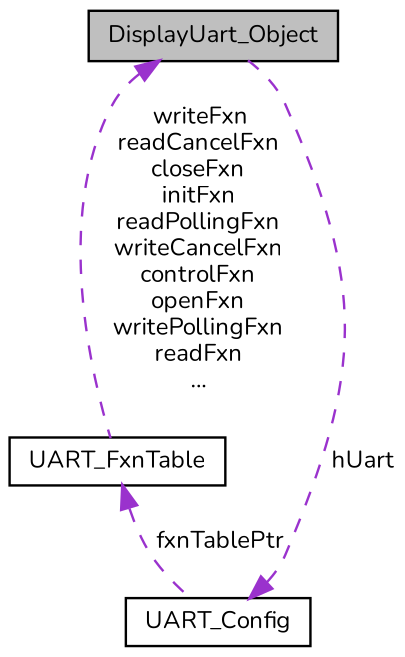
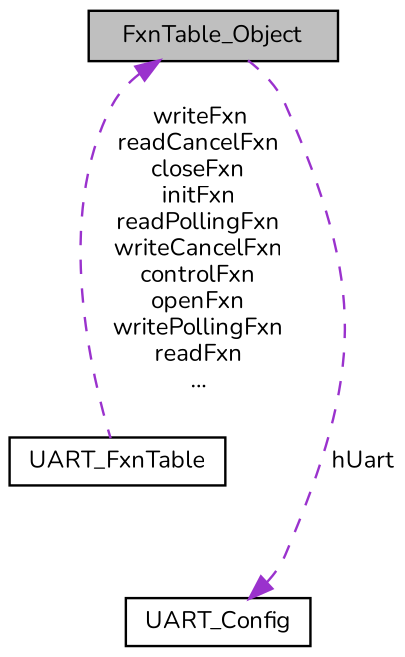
(213, 36) -> (213, 36)
(154, 559) -> none
